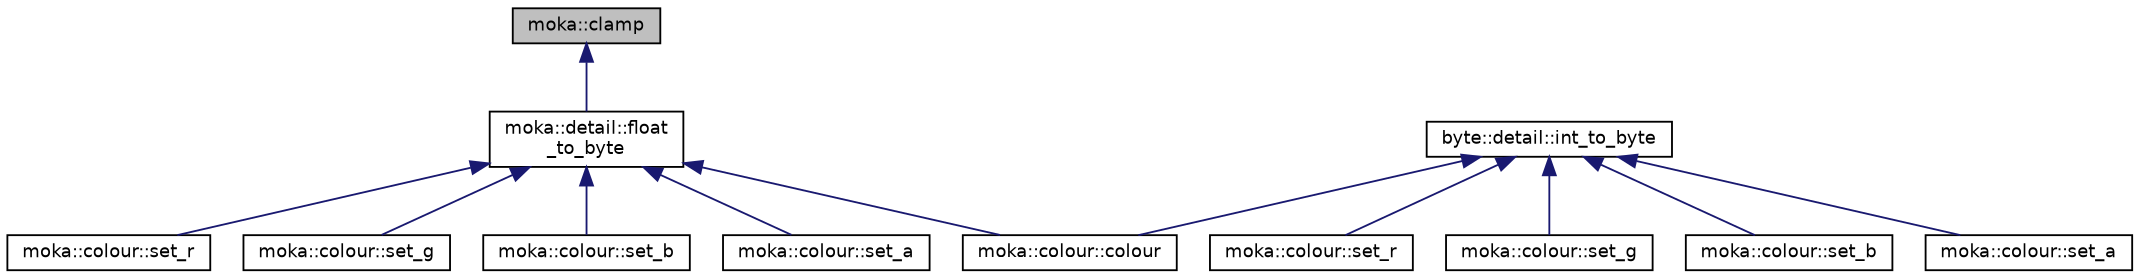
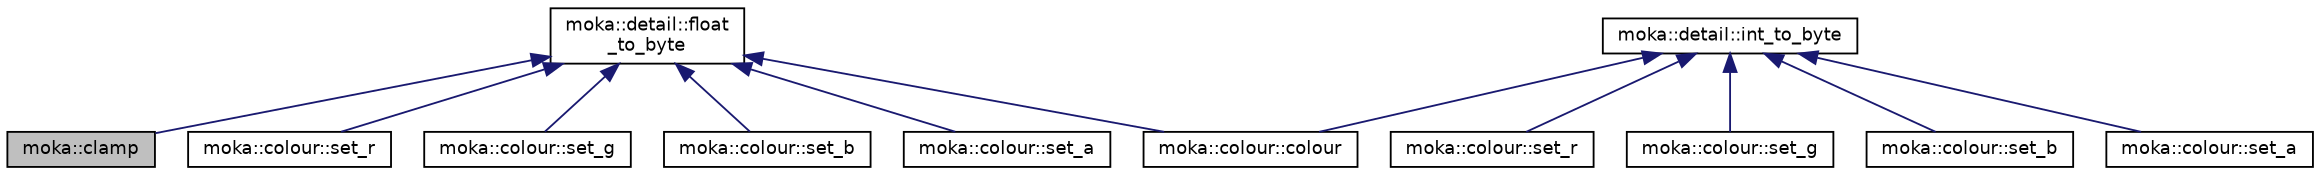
(587, 87) -> (344, 97)
(1549, 139) -> (1730, 36)
